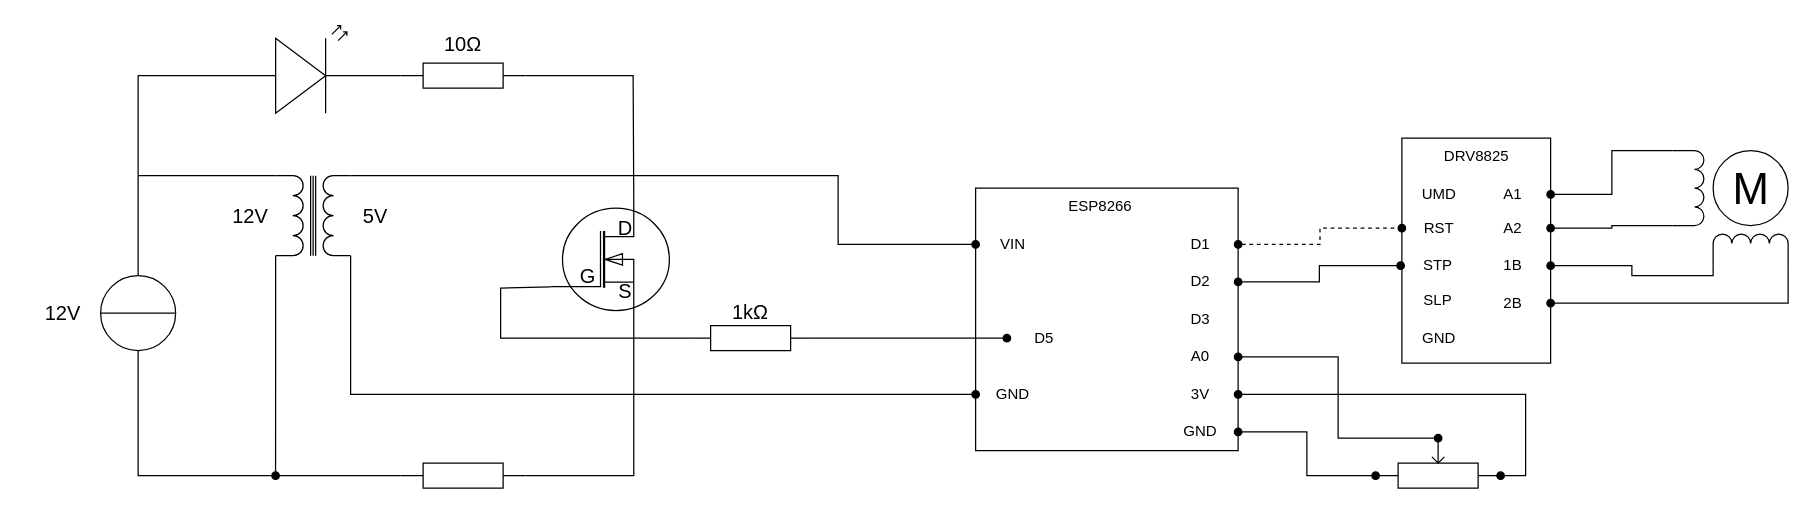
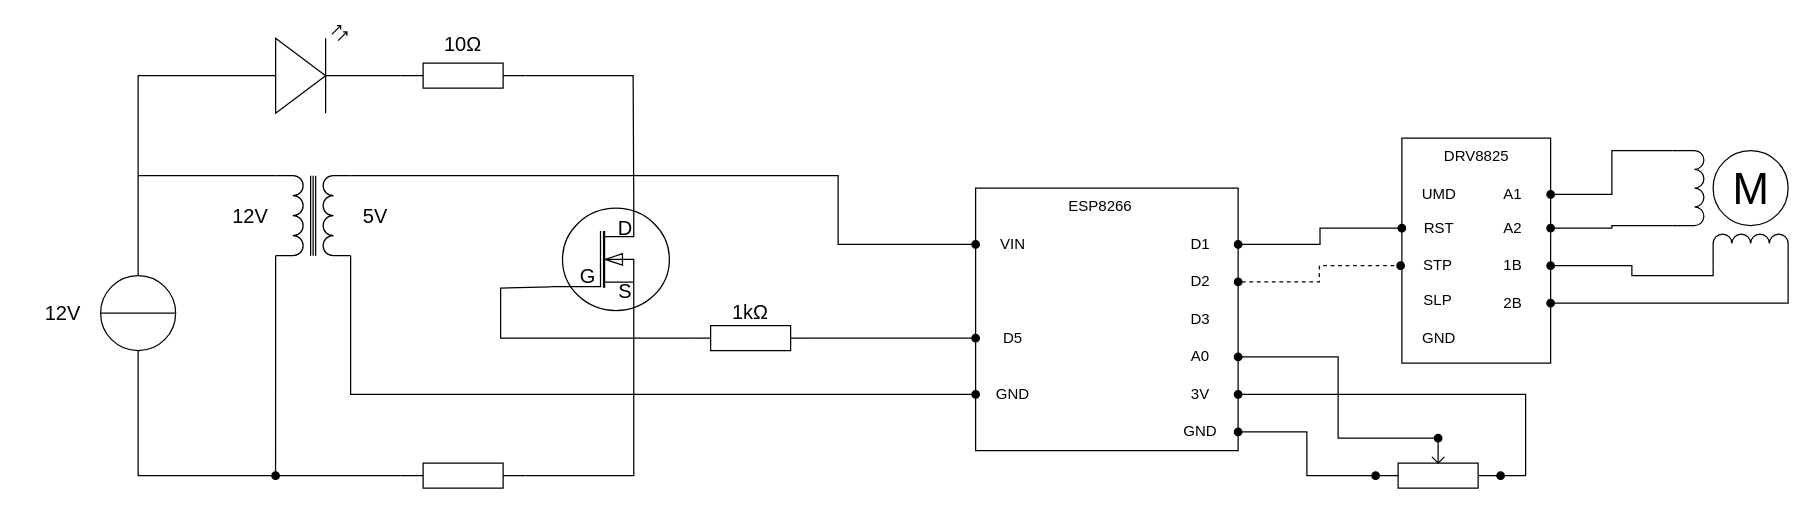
(1320, 235) -> (1320, 235)
(1319, 273) -> (1319, 273)
(1044, 338) -> (1013, 338)
